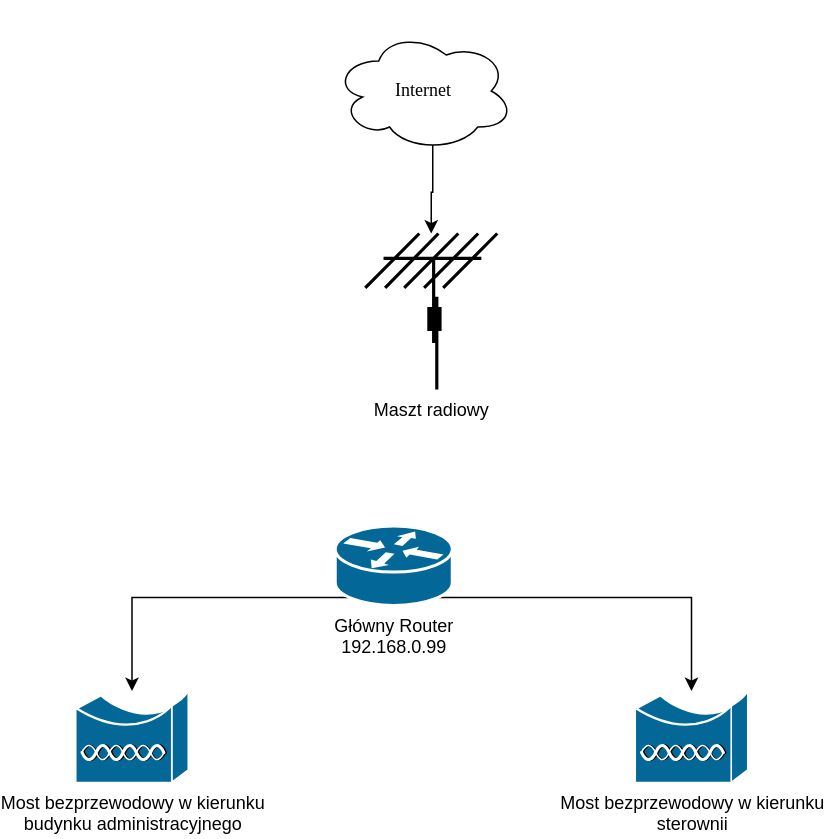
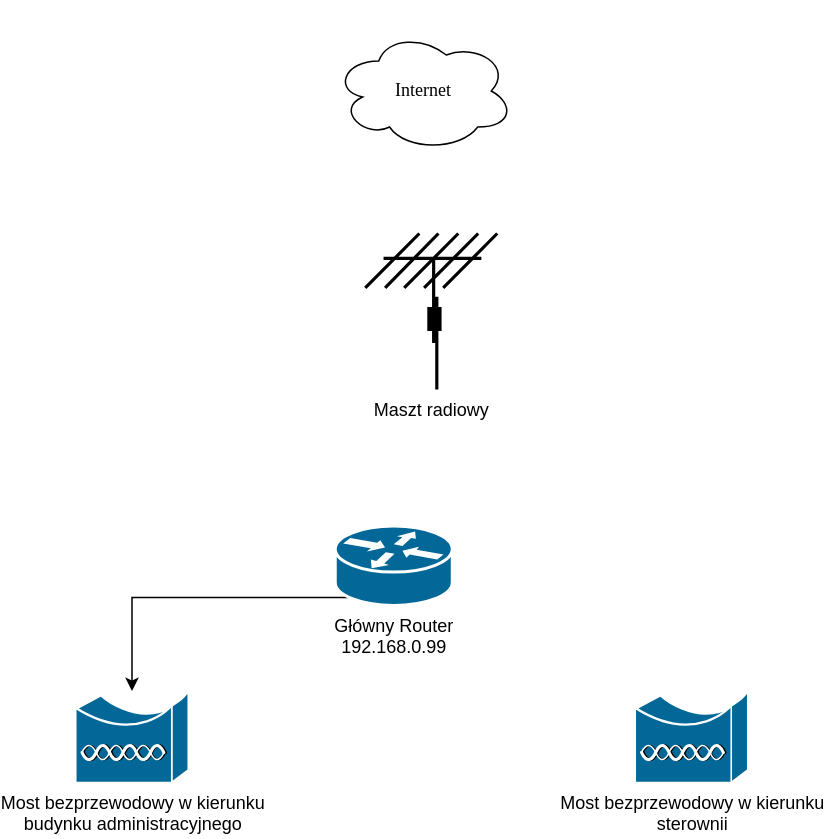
(433, 184) -> none
(606, 597) -> none
